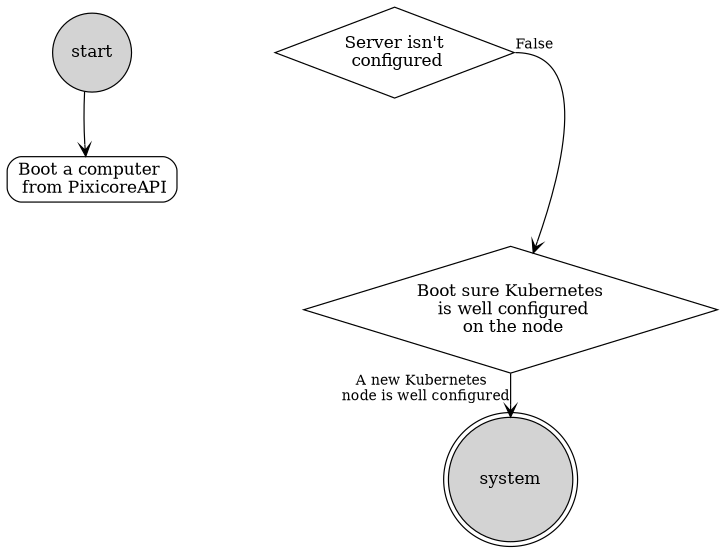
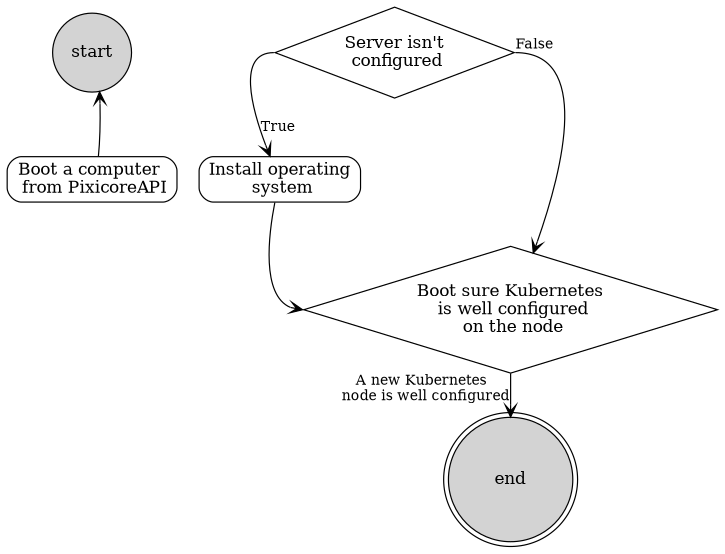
(84, 118) -> (100, 130)
none -> (280, 179)
(511, 480) -> (511, 480)
